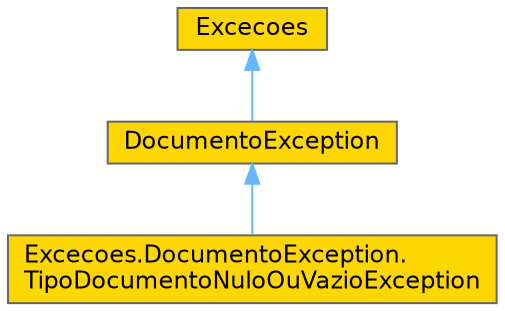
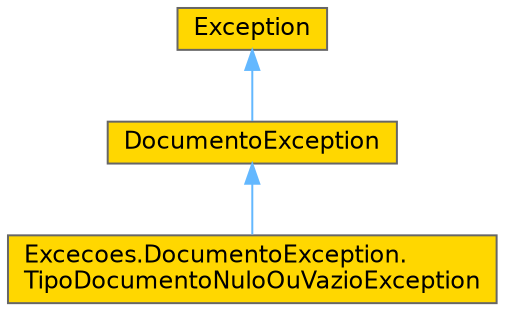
(252, 29) -> (252, 29)
